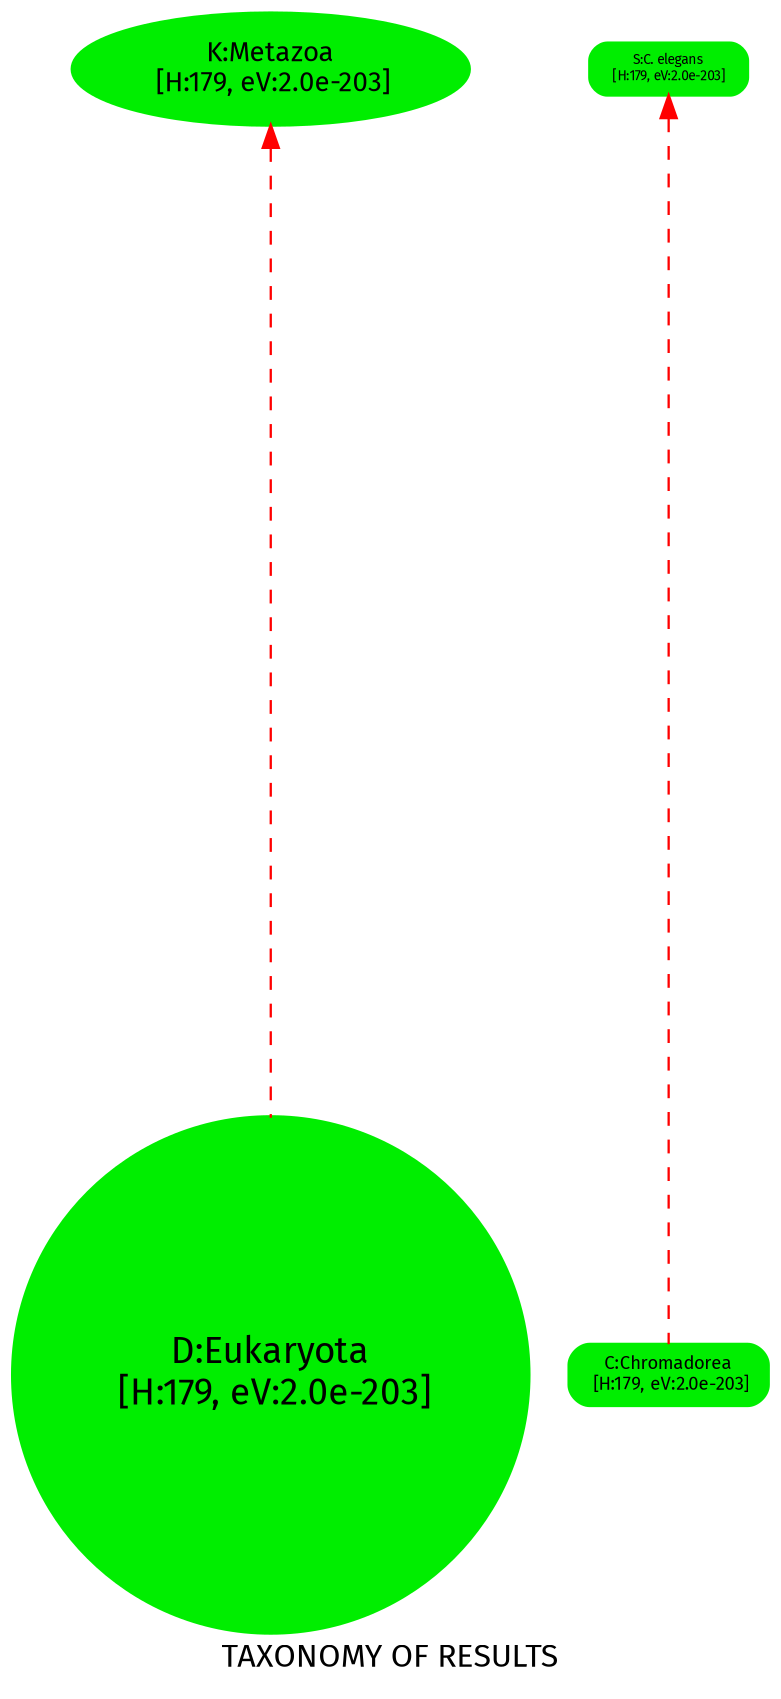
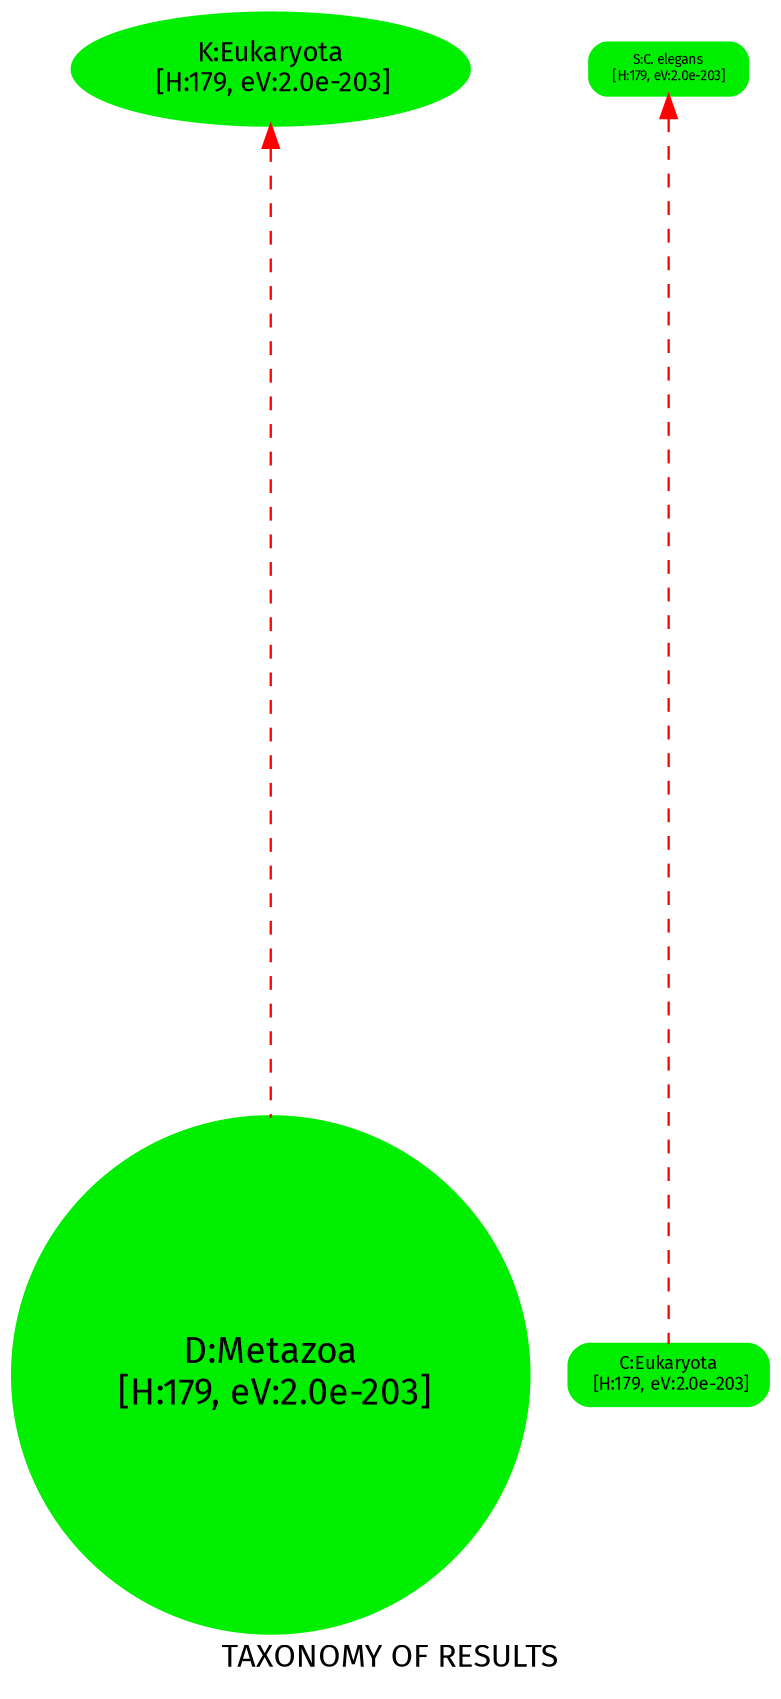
(271, 69) -> (271, 69)
(271, 1375) -> (271, 1375)
(669, 1375) -> (669, 1375)
